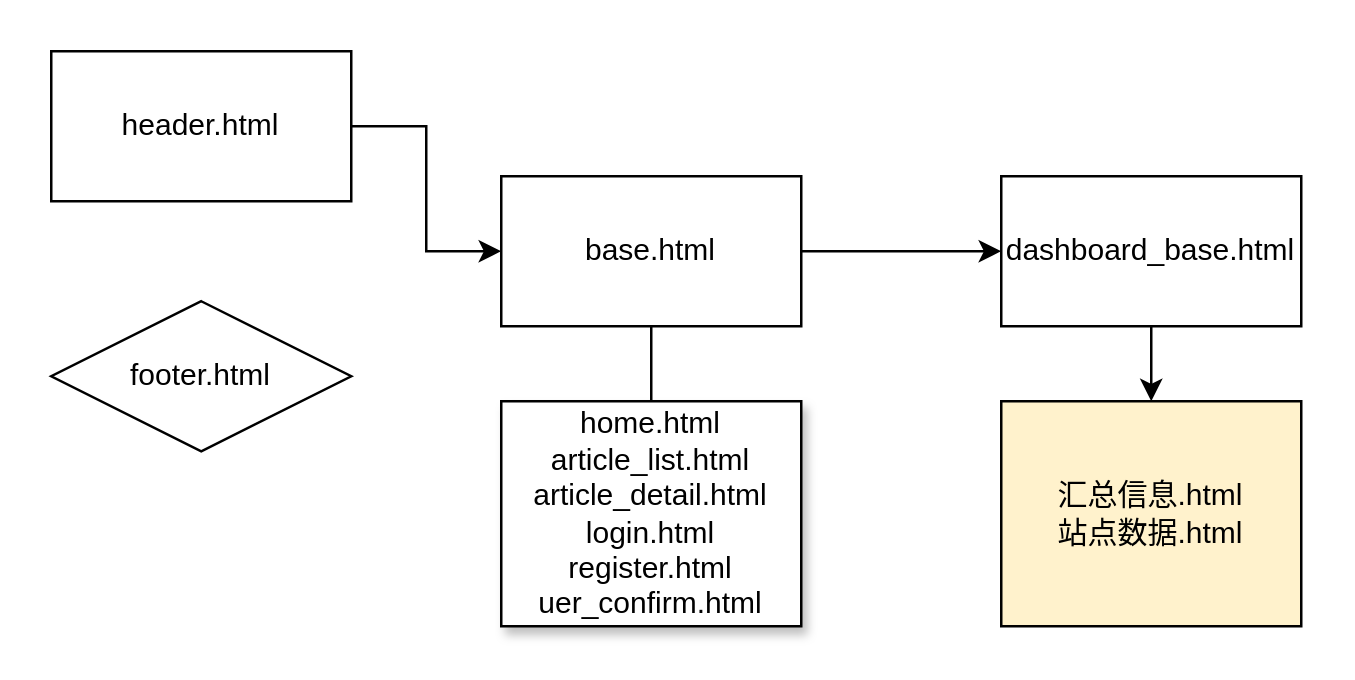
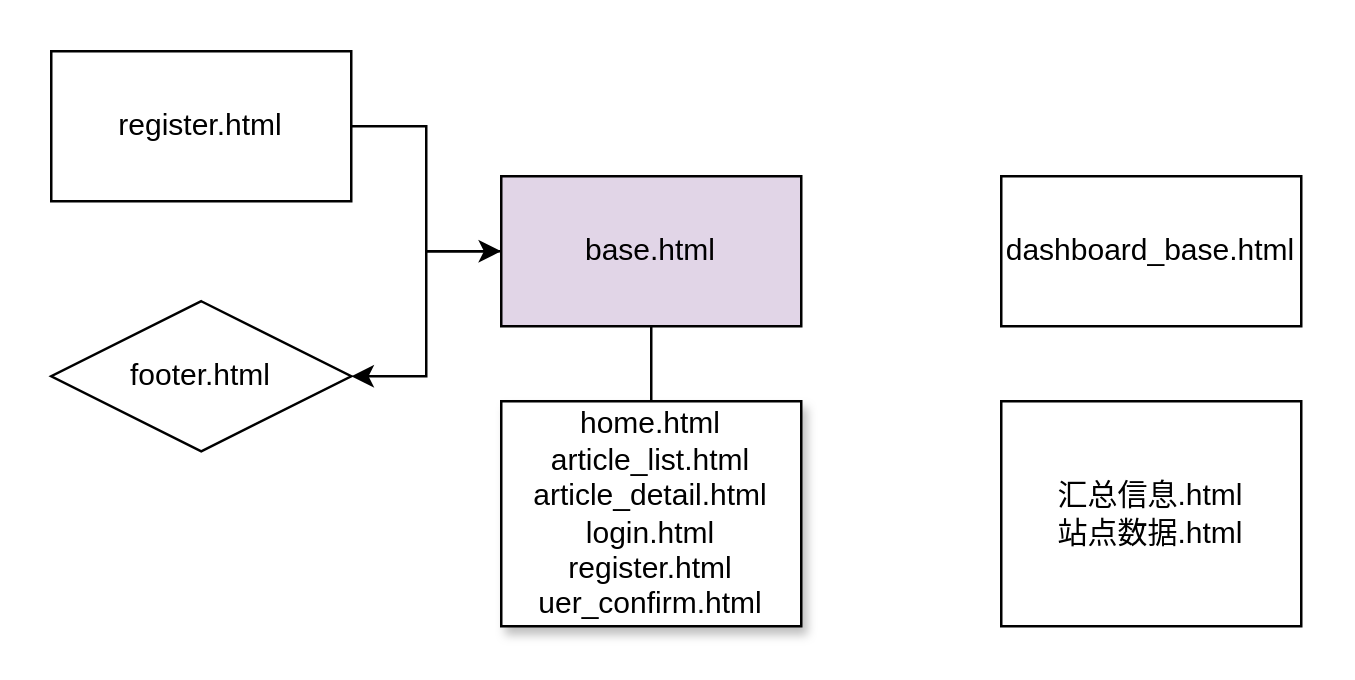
(201, 126) -> (201, 126)
(651, 251) -> (651, 251)
(893, 251) -> (426, 345)
(1151, 372) -> none
(1151, 514) -> (1151, 514)
